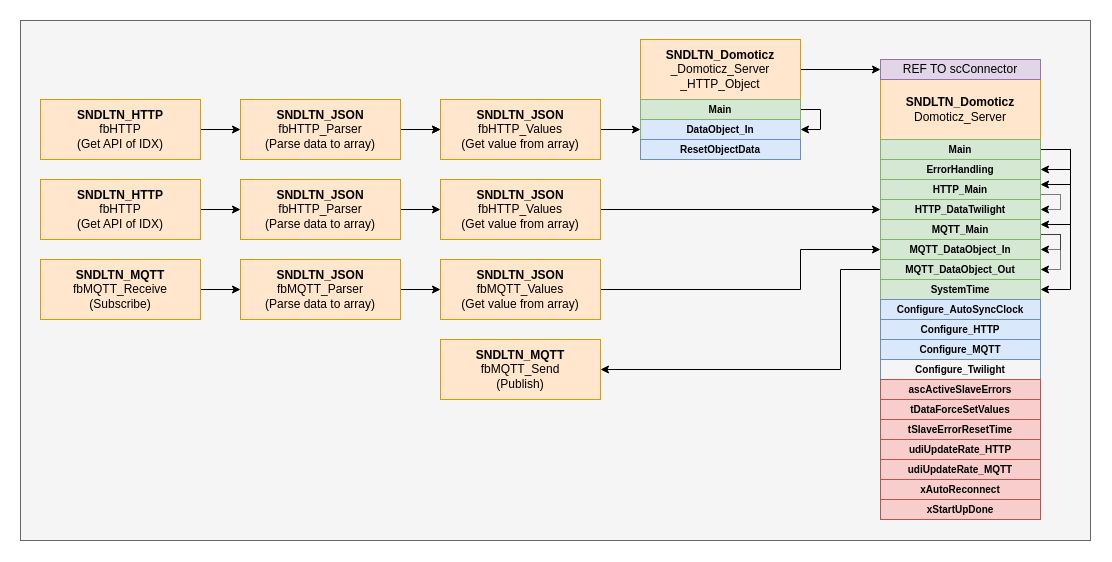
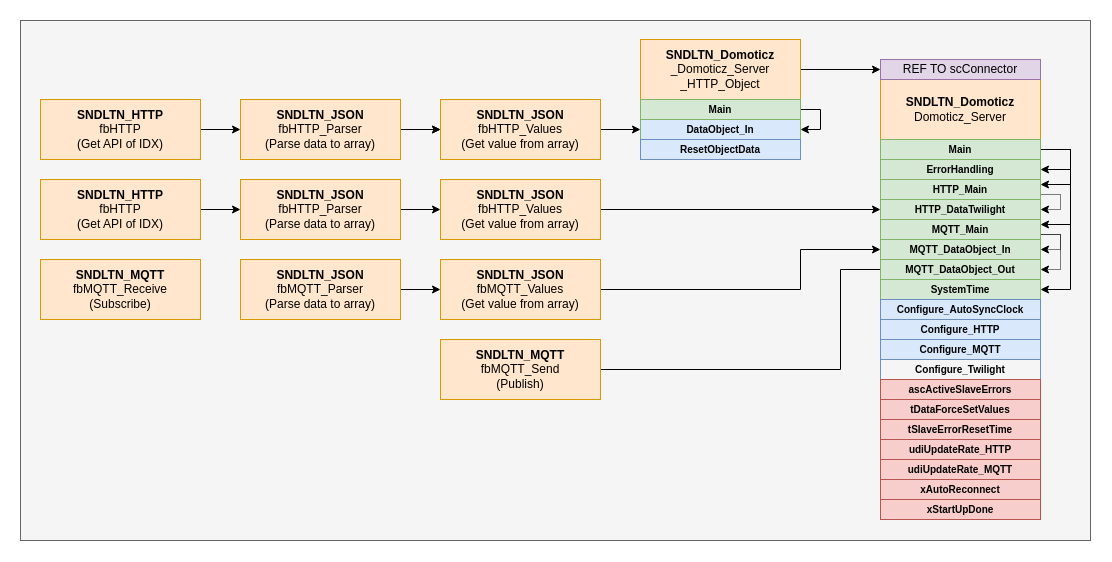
(217, 290) -> none
(609, 370) -> (607, 370)
